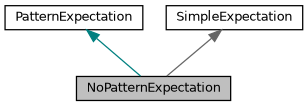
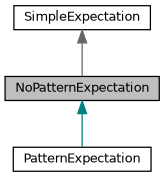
(119, 57) -> (82, 130)
